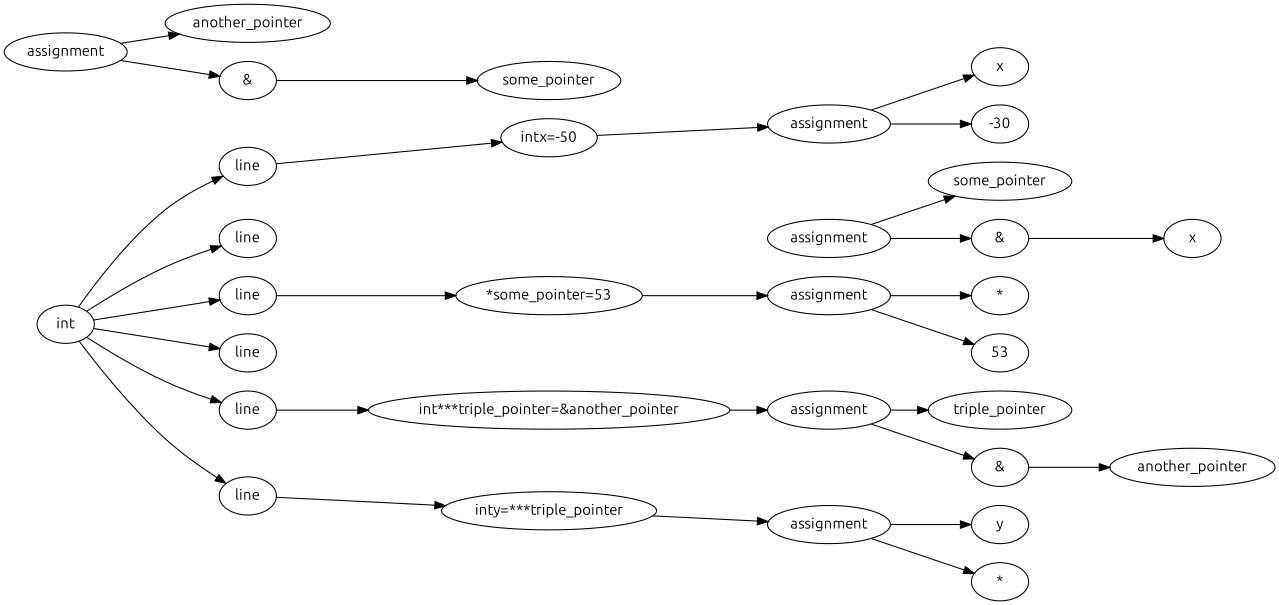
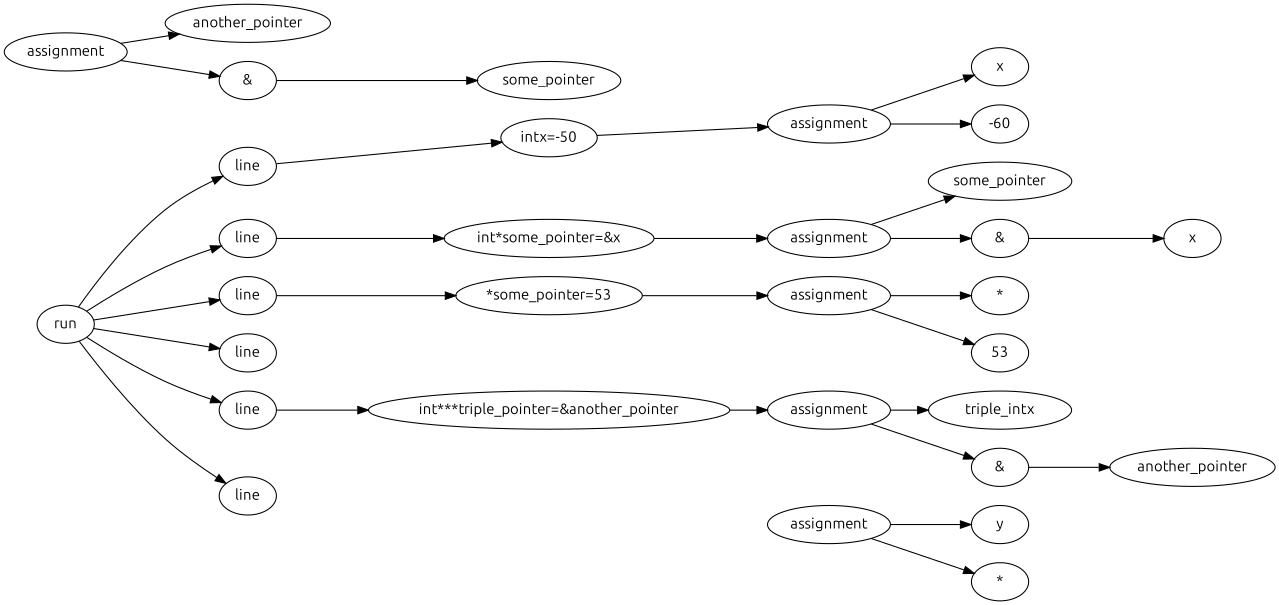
(1000, 124) -> (1000, 124)
none -> (549, 238)
(66, 324) -> (66, 324)
(1000, 410) -> (1000, 410)
(549, 511) -> none
